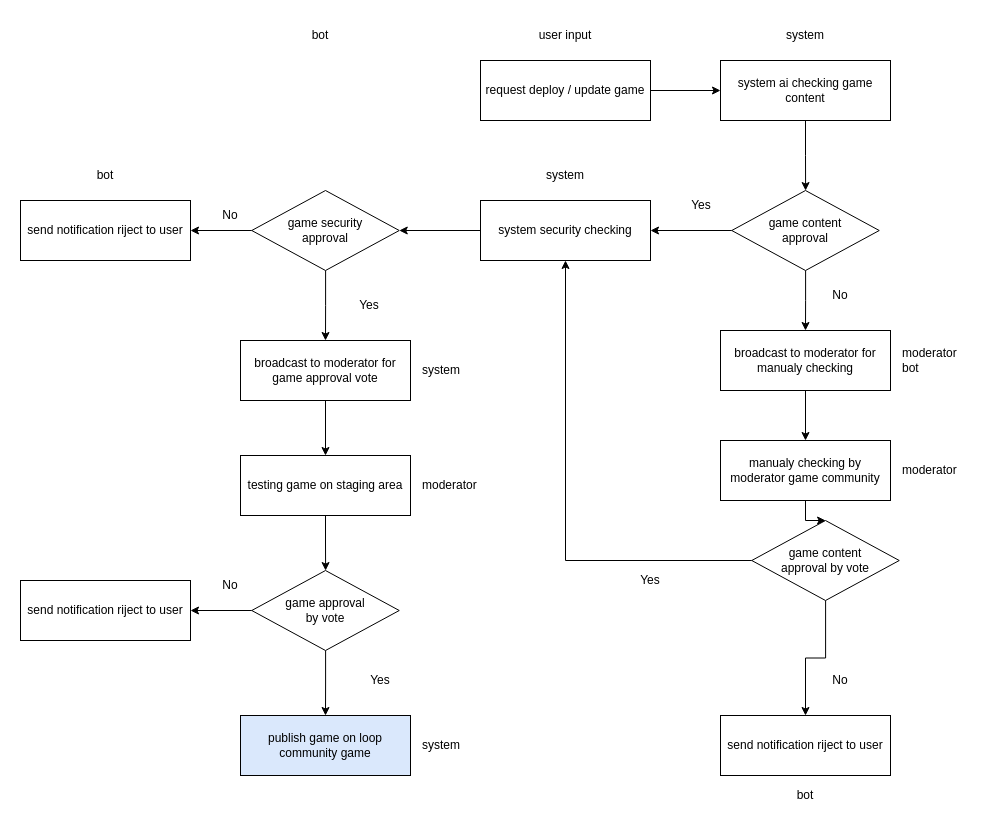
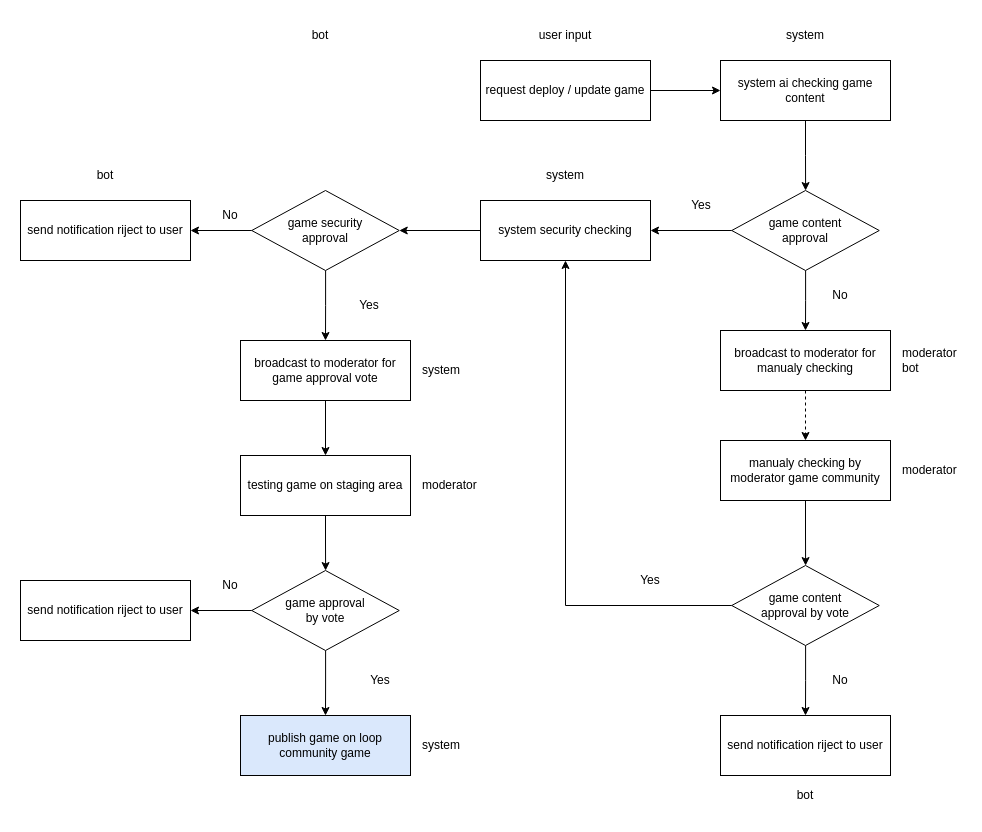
(806, 413) -> (806, 413)
(826, 561) -> (806, 606)
